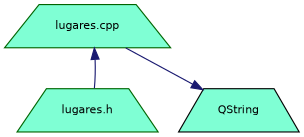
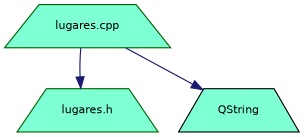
(95, 74) -> (80, 62)
